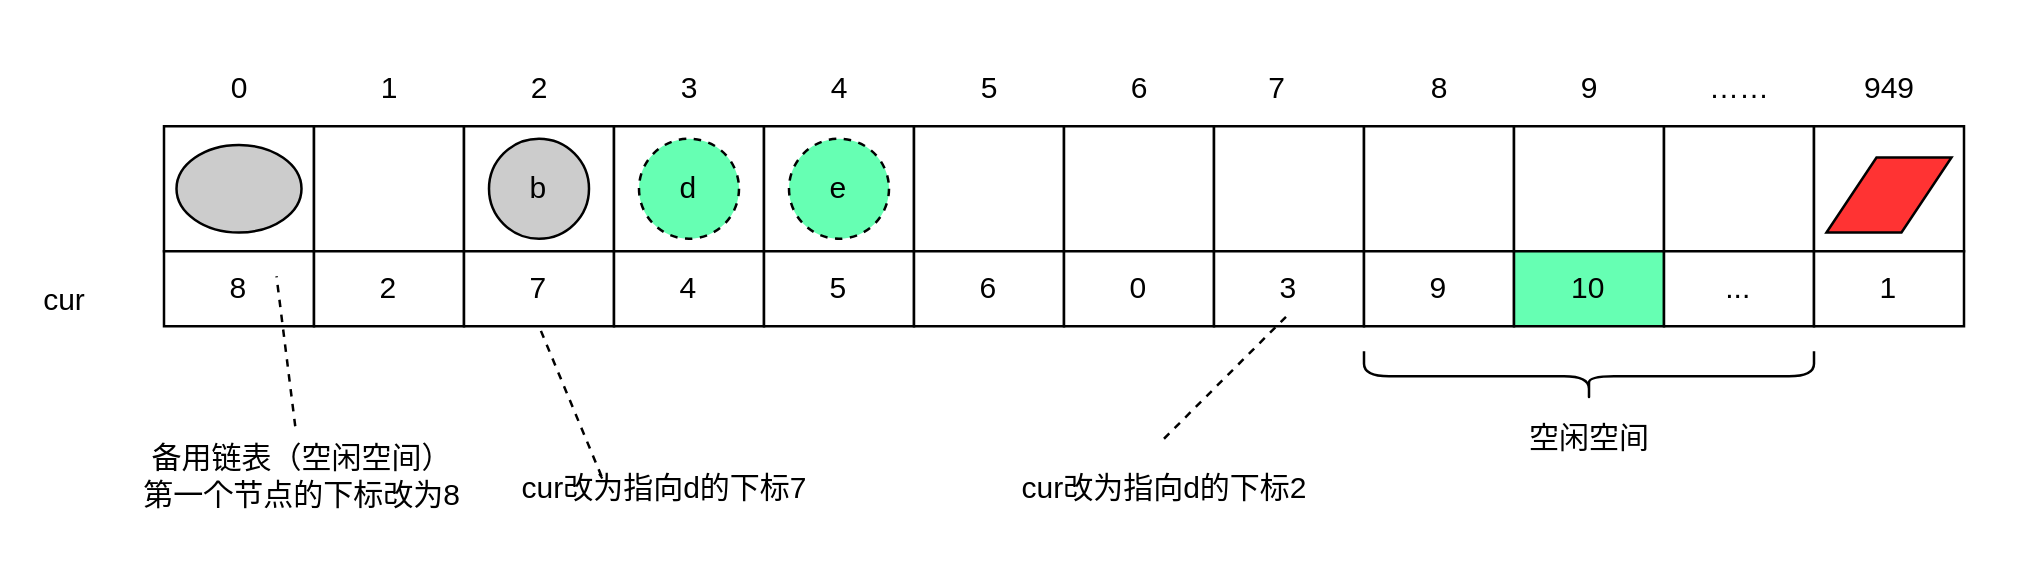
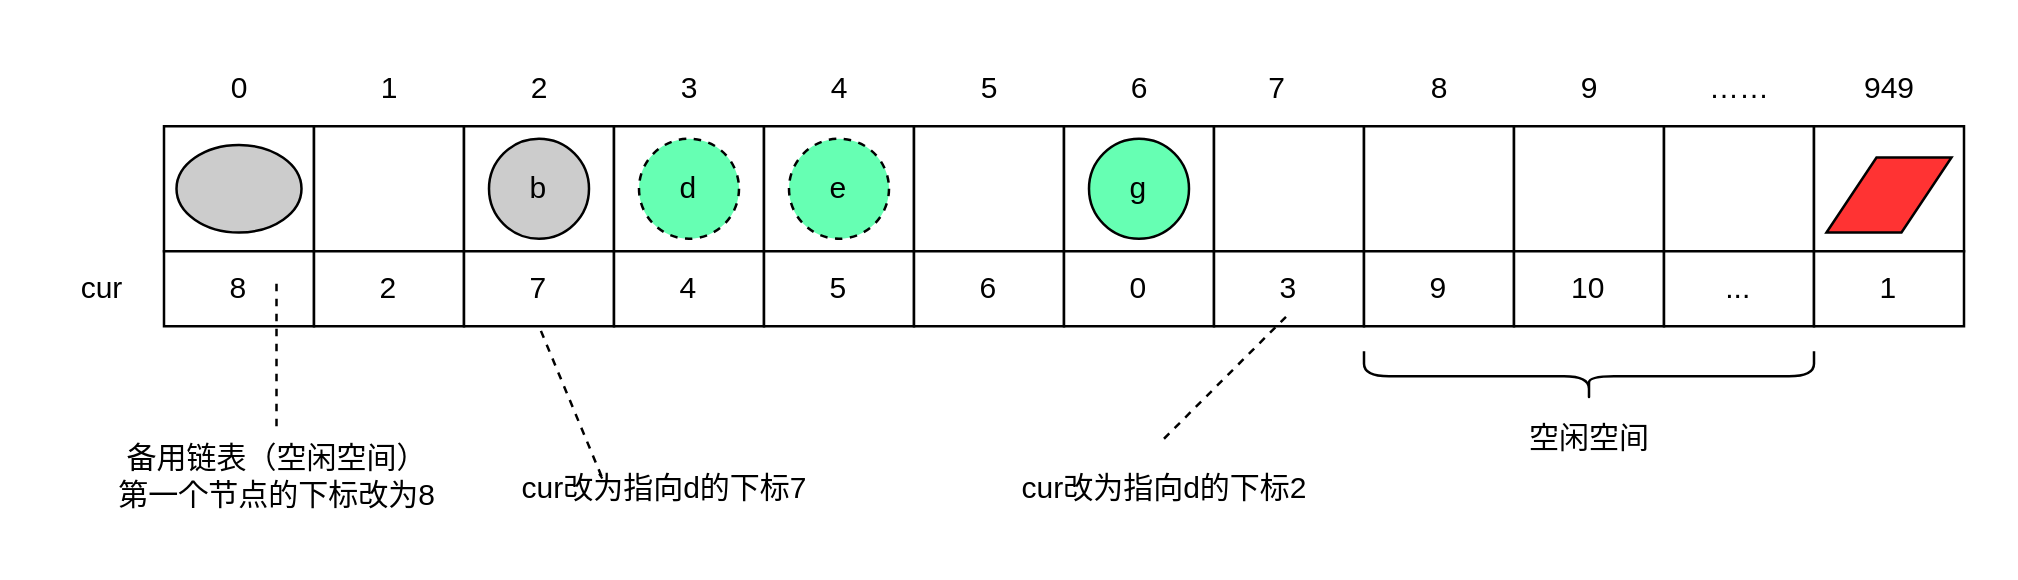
none -> (1139, 189)
(1589, 289) -> (1589, 289)
(64, 301) -> (101, 289)
(301, 476) -> (276, 476)
